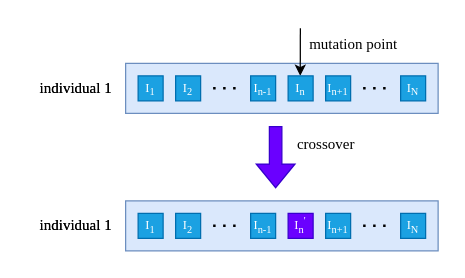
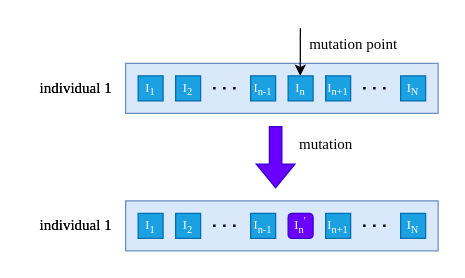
(326, 144) -> (326, 144)
(301, 226) -> (301, 226)
